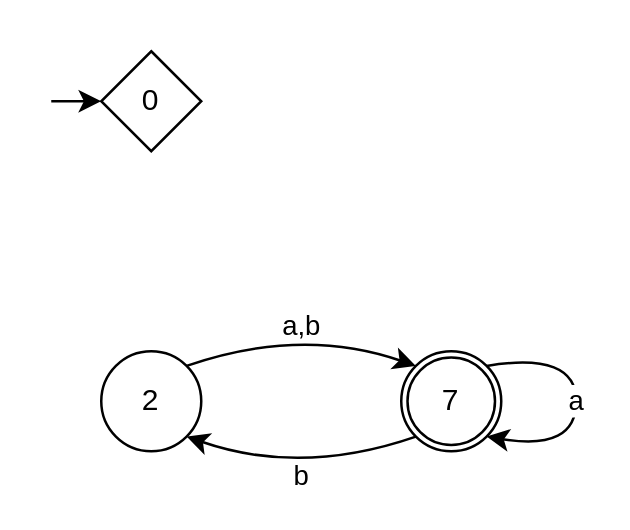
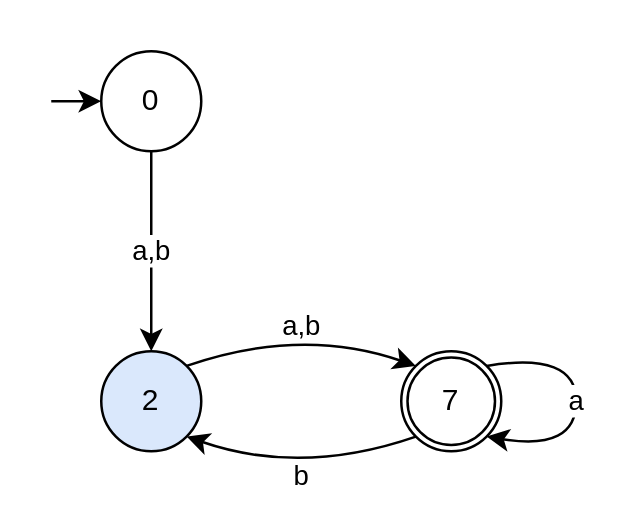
(151, 101) -> (151, 101)
none -> (151, 193)
(151, 401) -> (151, 401)
